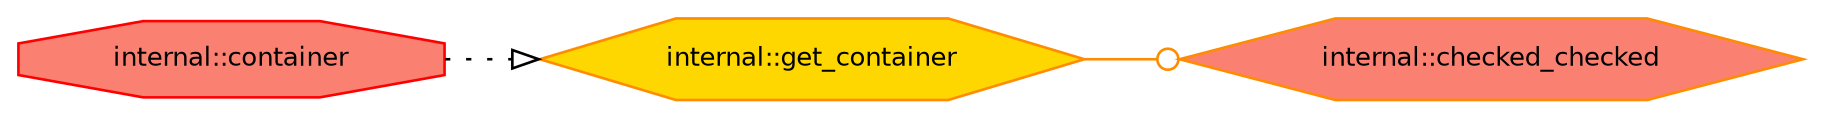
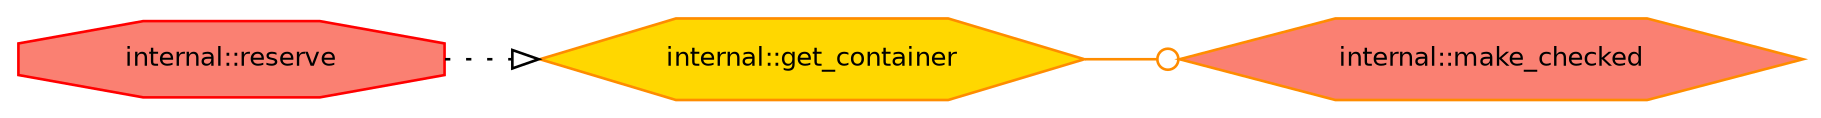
(231, 59) -> (231, 59)
(1491, 59) -> (1491, 59)
